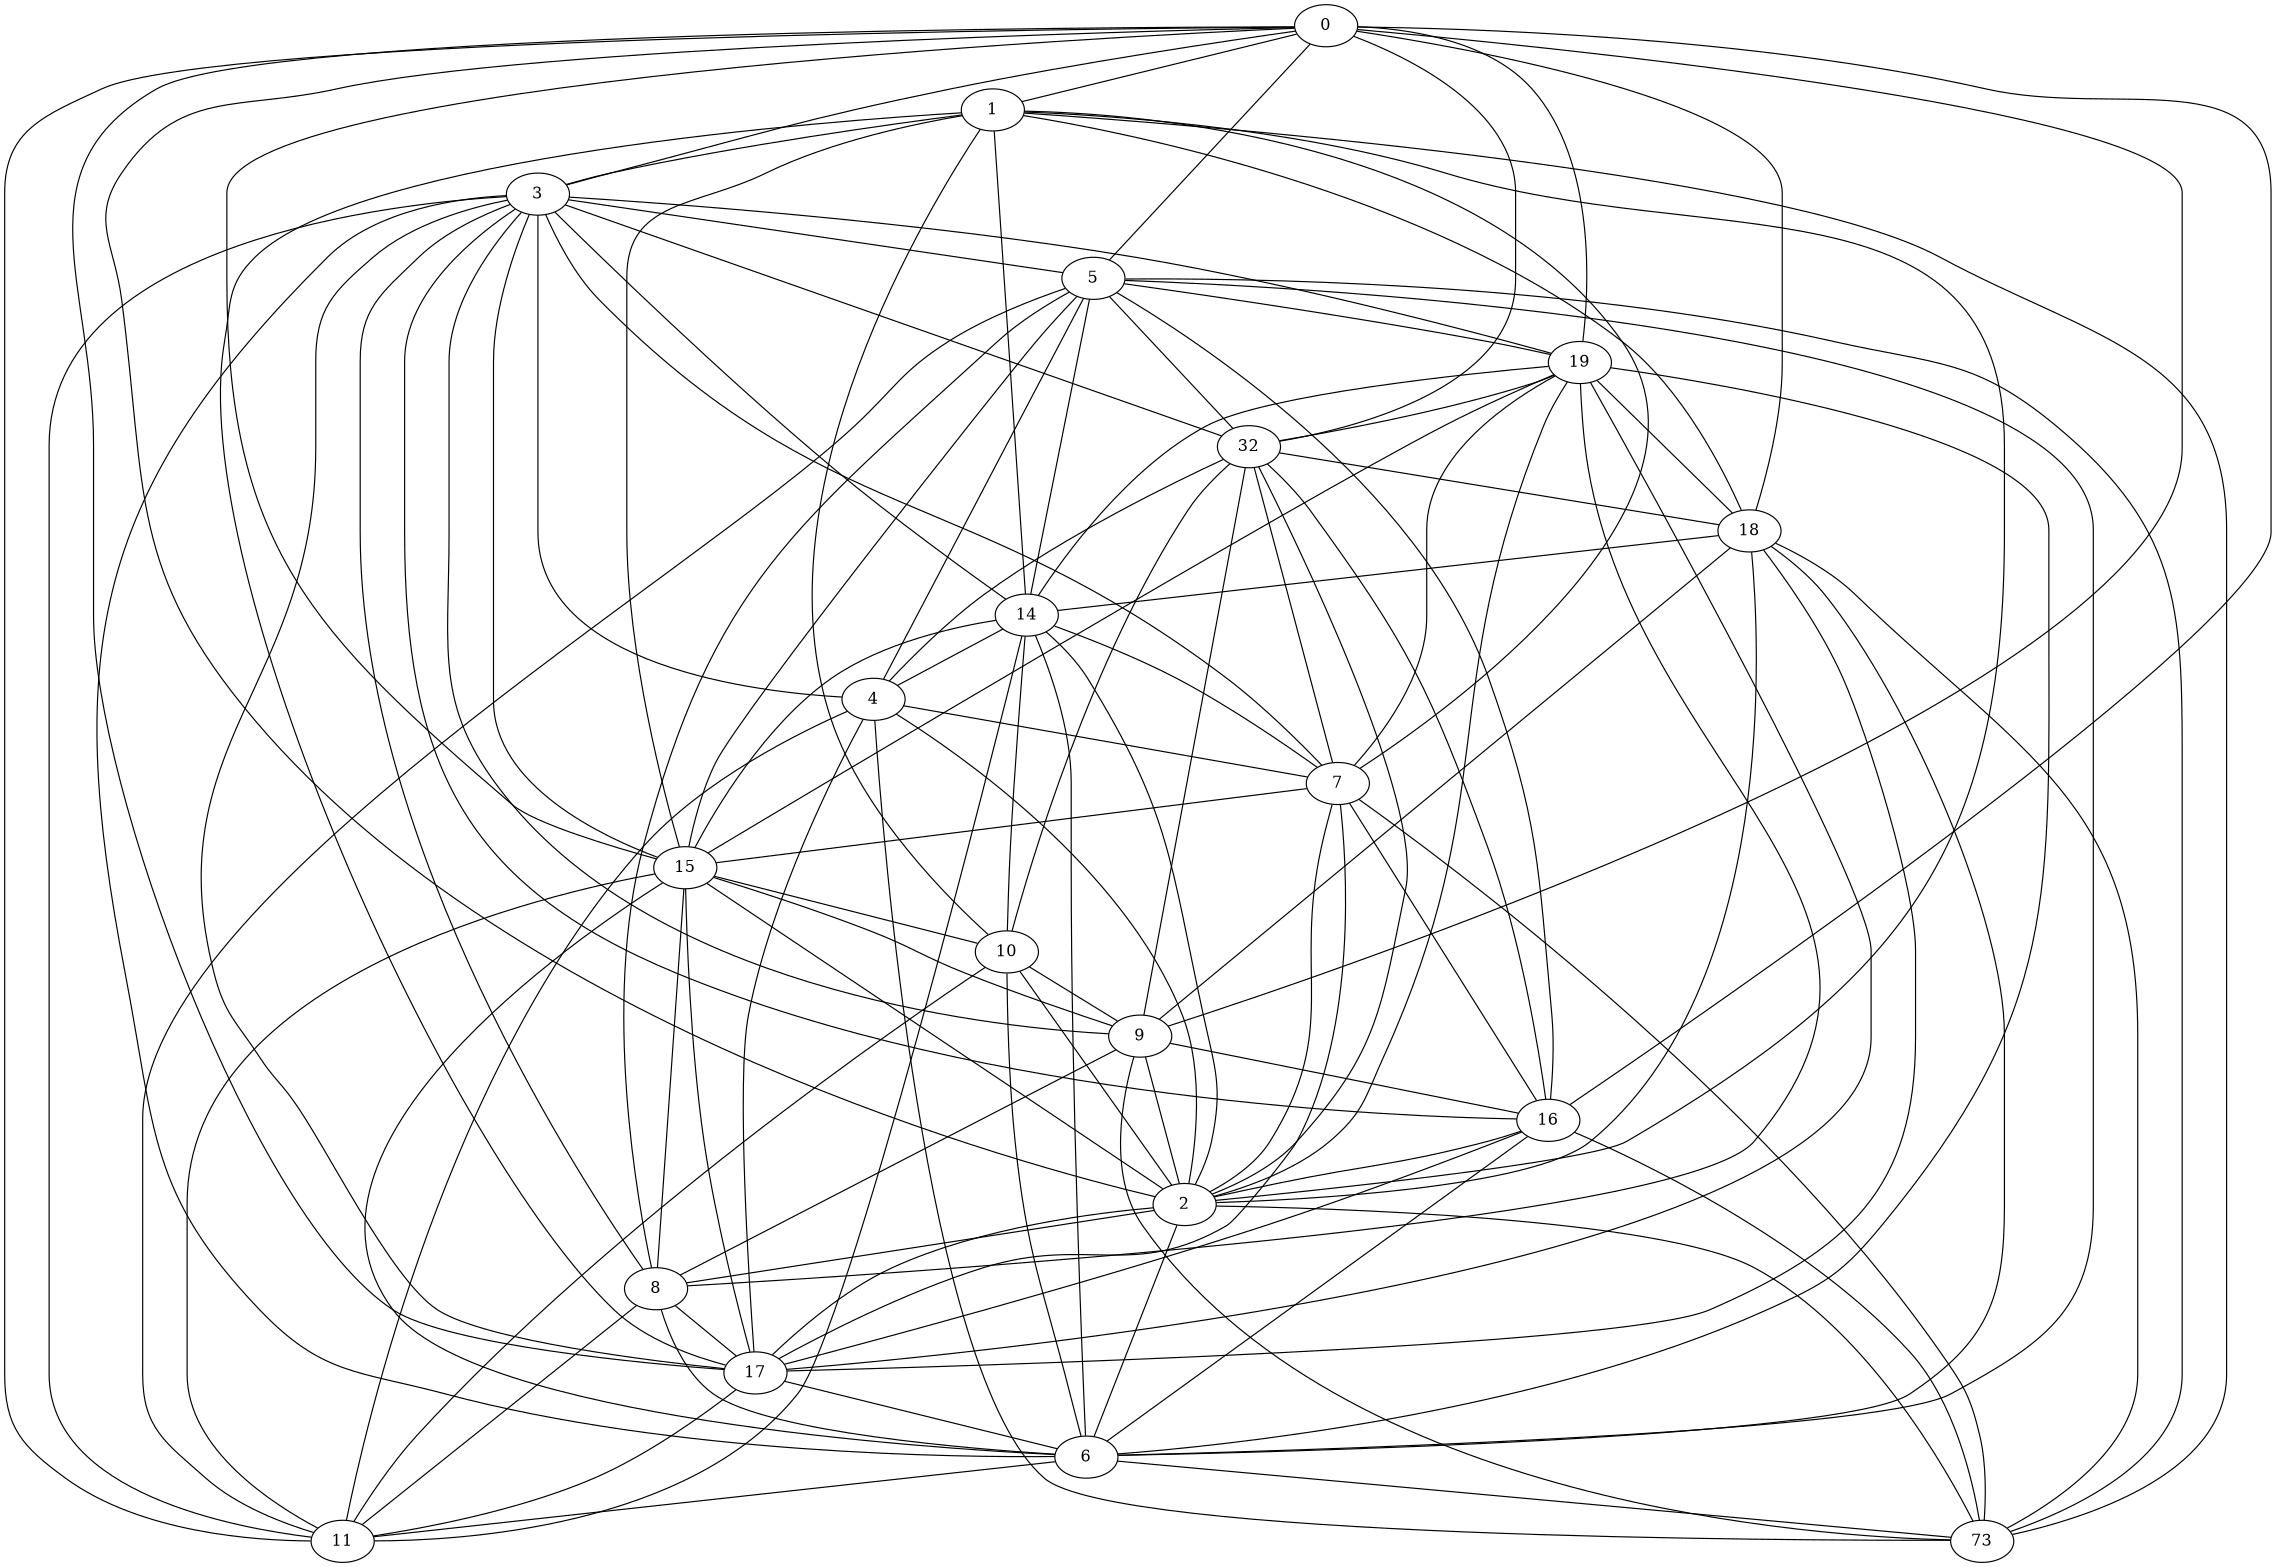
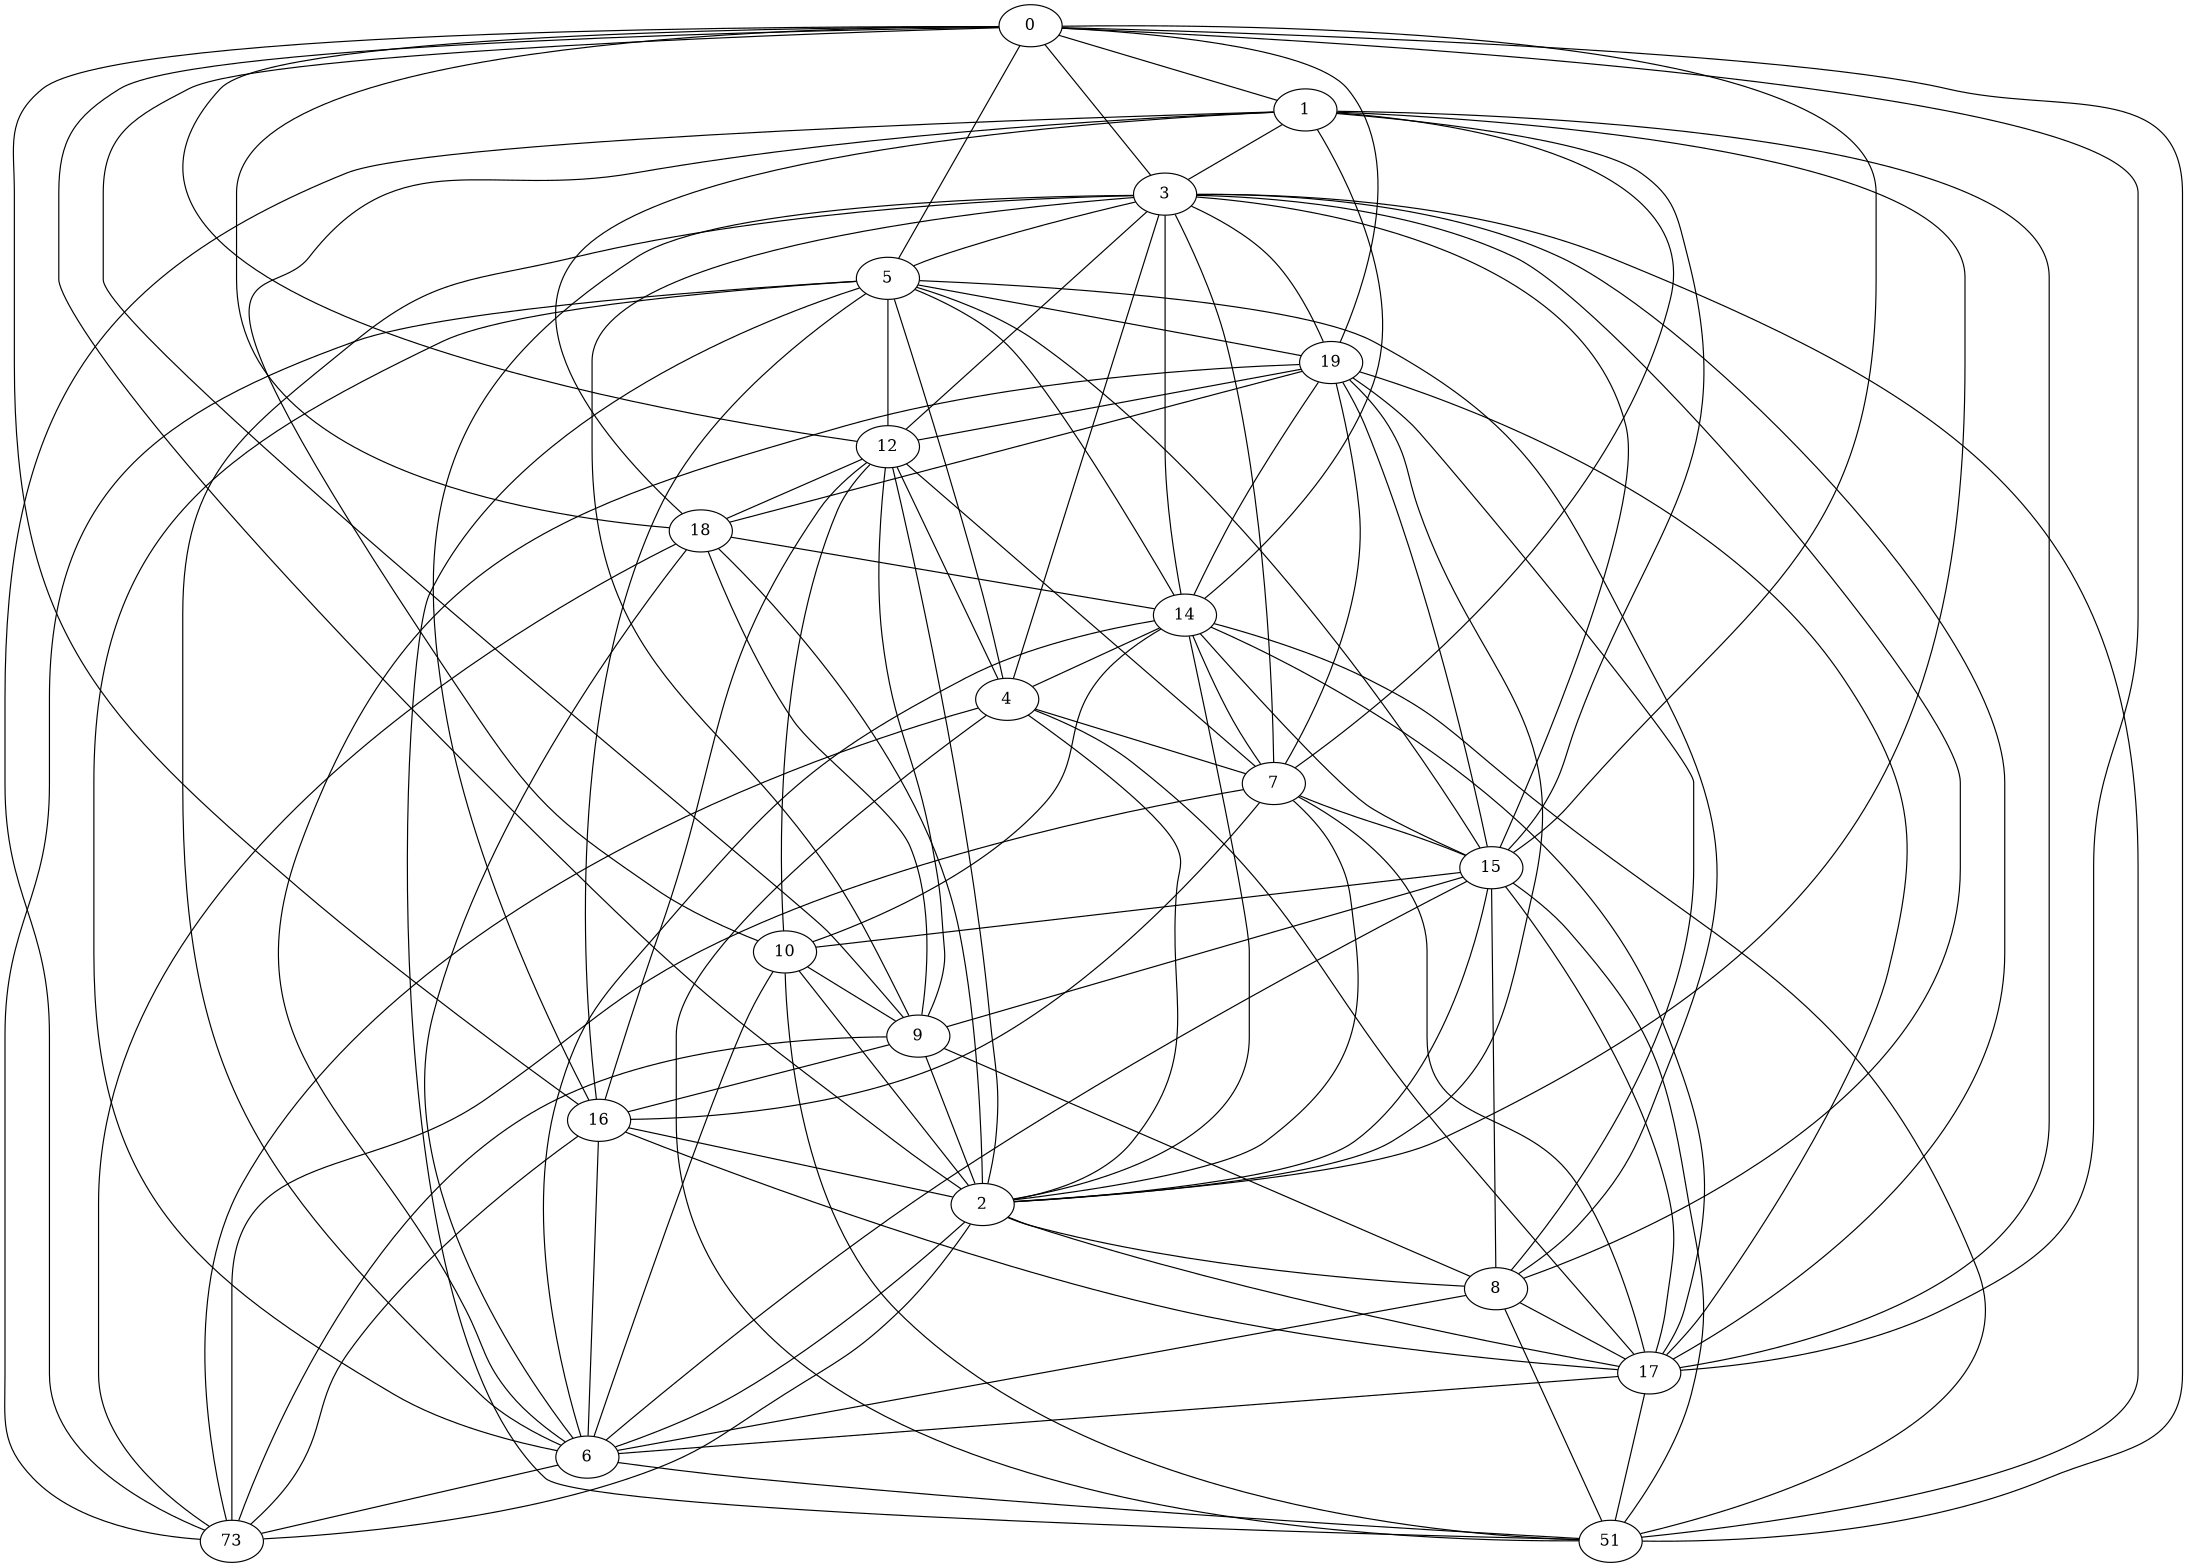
(1249, 447) -> (888, 447)
(1692, 1314) -> (1595, 907)
(343, 1541) -> (1611, 1541)
